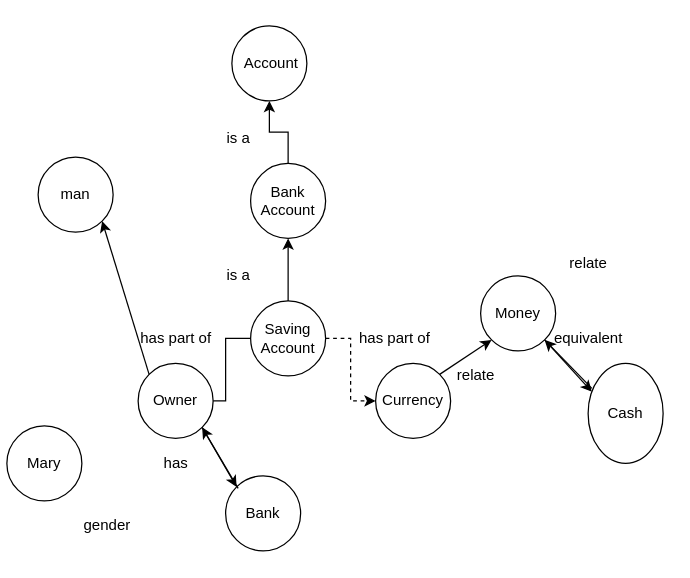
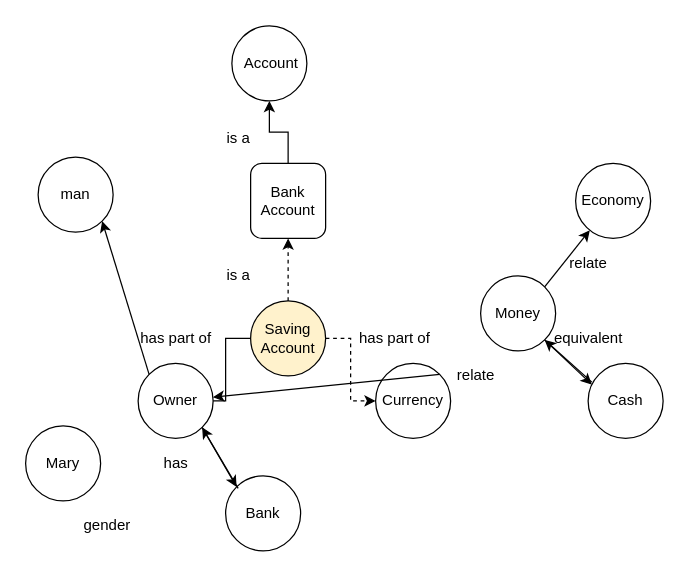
(288, 201) -> (288, 201)
none -> (613, 201)
none -> (565, 261)
(288, 272) -> (288, 272)
(288, 338) -> (288, 338)
(462, 359) -> (331, 385)
(626, 413) -> (626, 401)
(44, 463) -> (63, 463)
